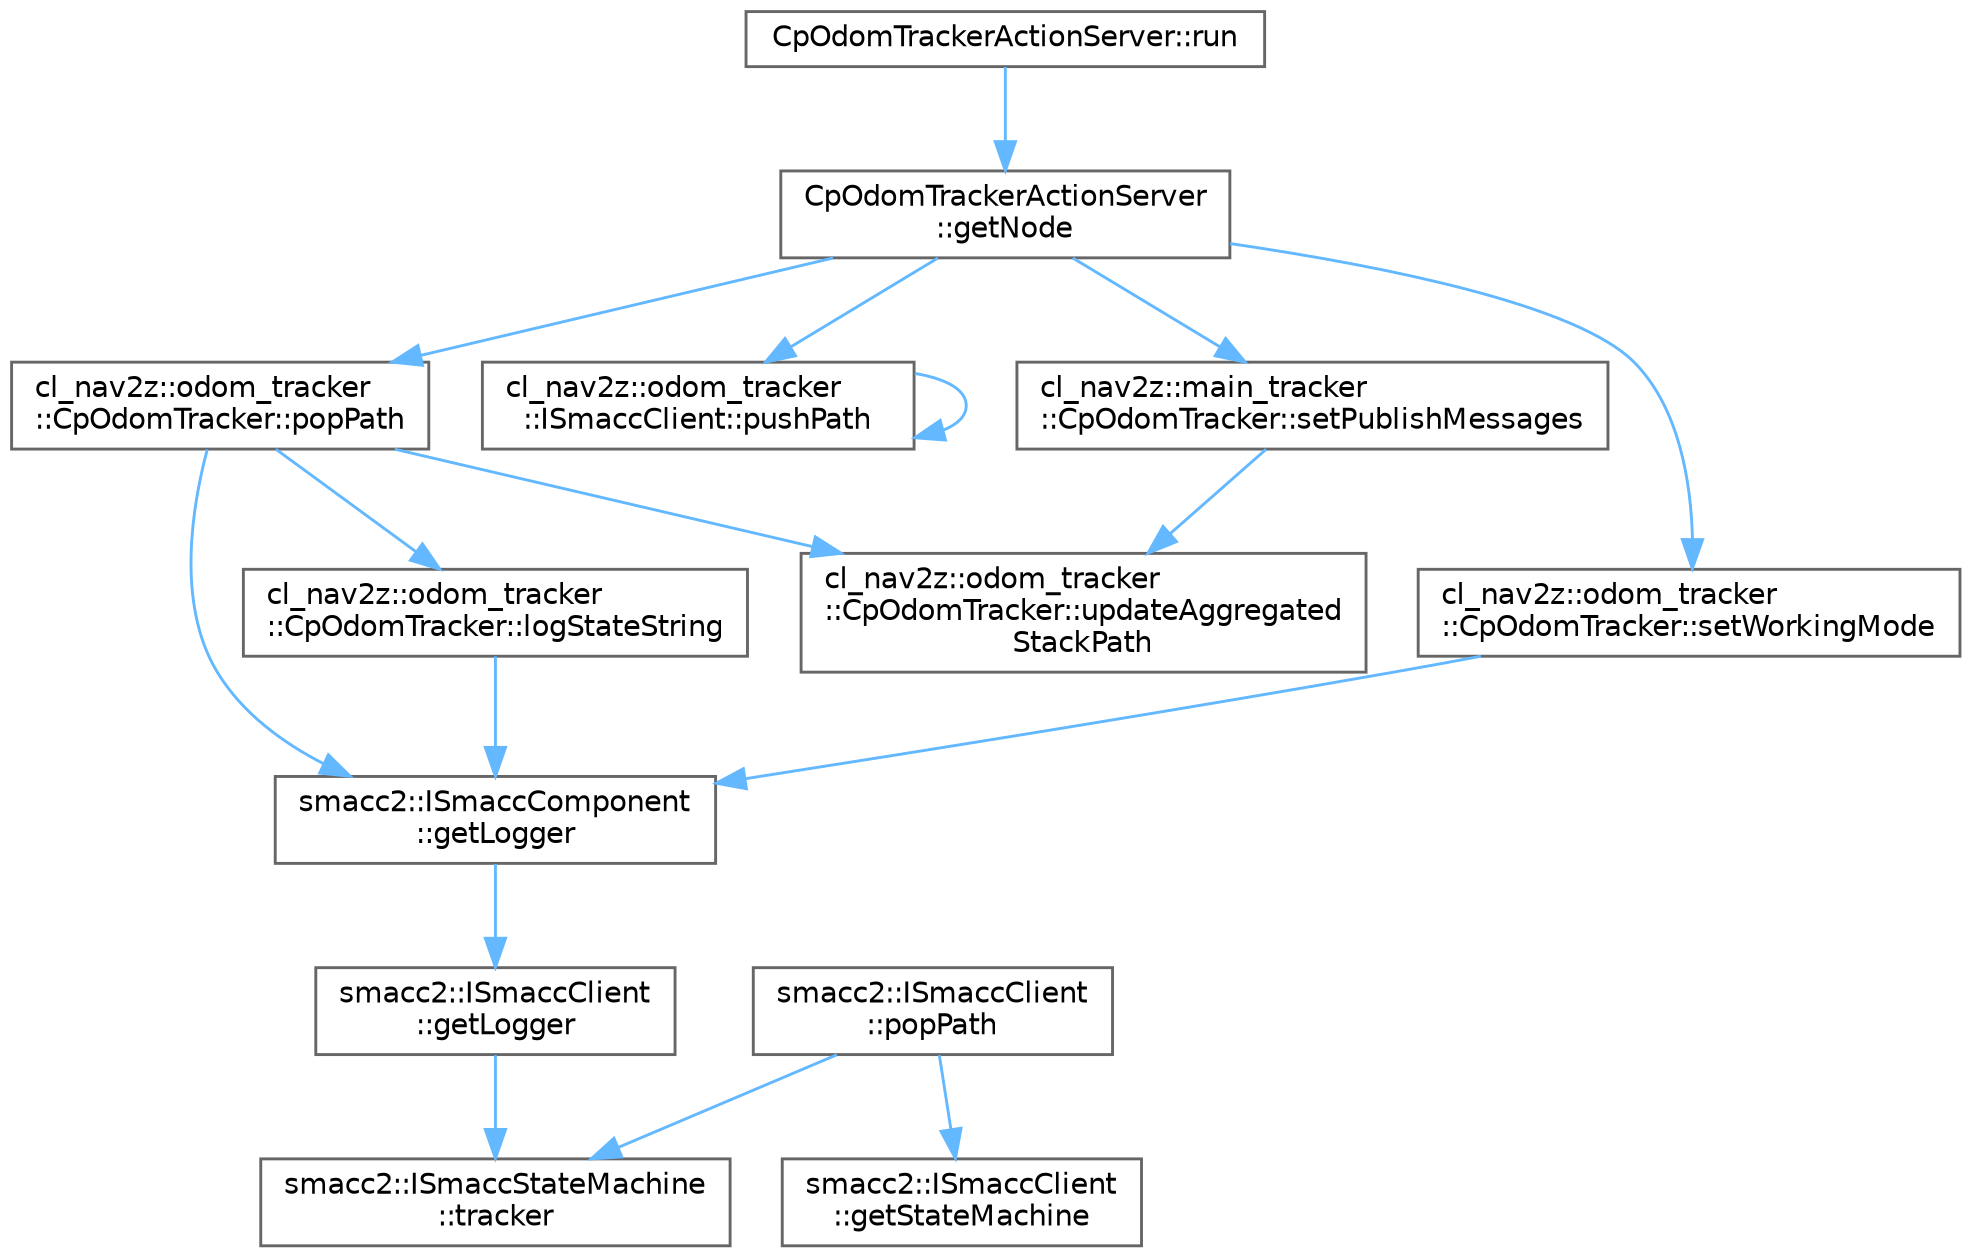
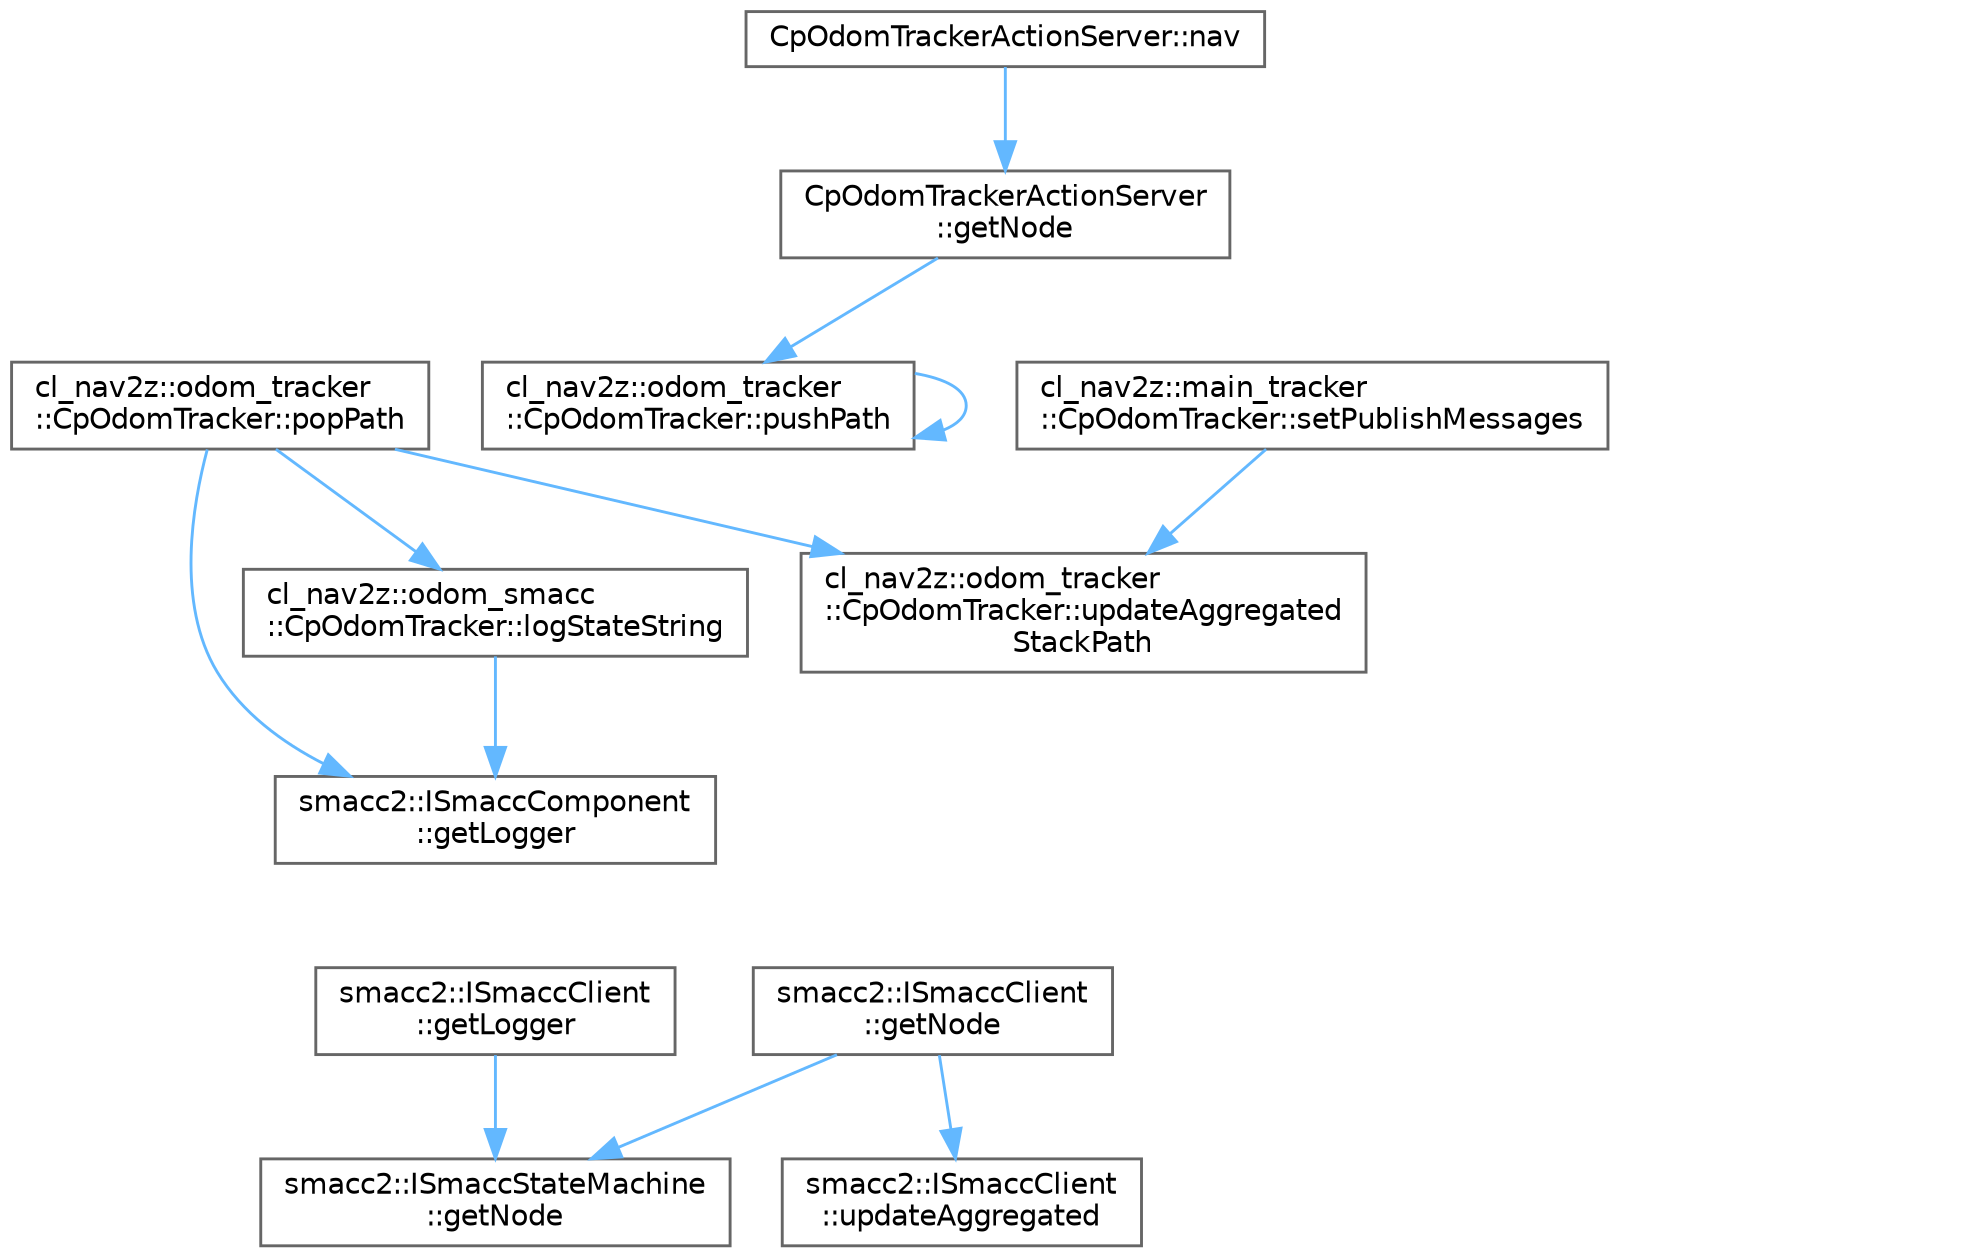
(1005, 39) -> (1005, 39)
(1146, 302) -> none
(627, 307) -> none
(698, 406) -> (698, 406)
(495, 613) -> (495, 613)
(1689, 613) -> none
(495, 901) -> none
(933, 1011) -> (933, 1011)
(495, 1202) -> (495, 1202)
(962, 1202) -> (962, 1202)
